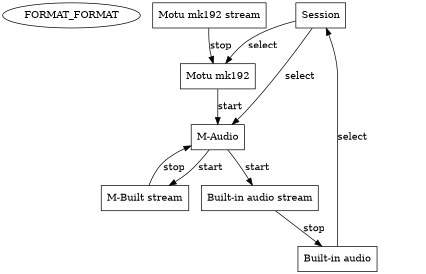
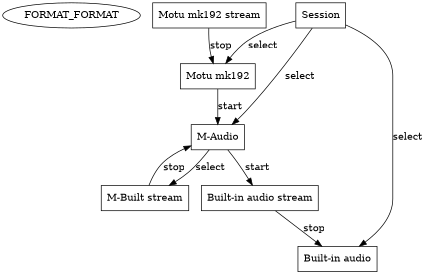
(337, 140) -> (393, 127)
(210, 168) -> (210, 168)
